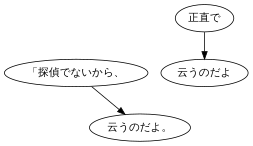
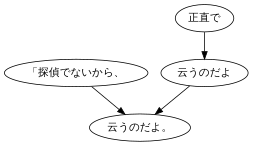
none -> (175, 98)
